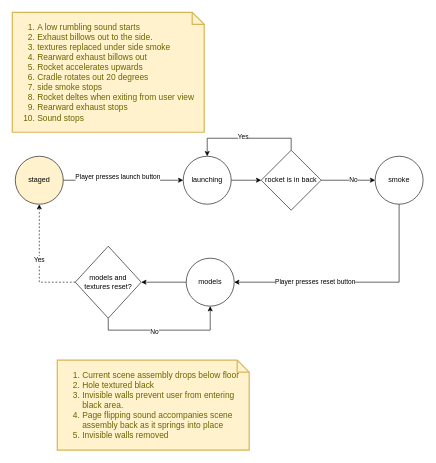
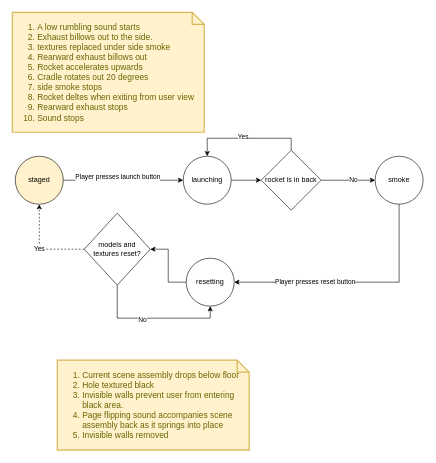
(108, 282) -> (117, 249)
(210, 282) -> (210, 282)
